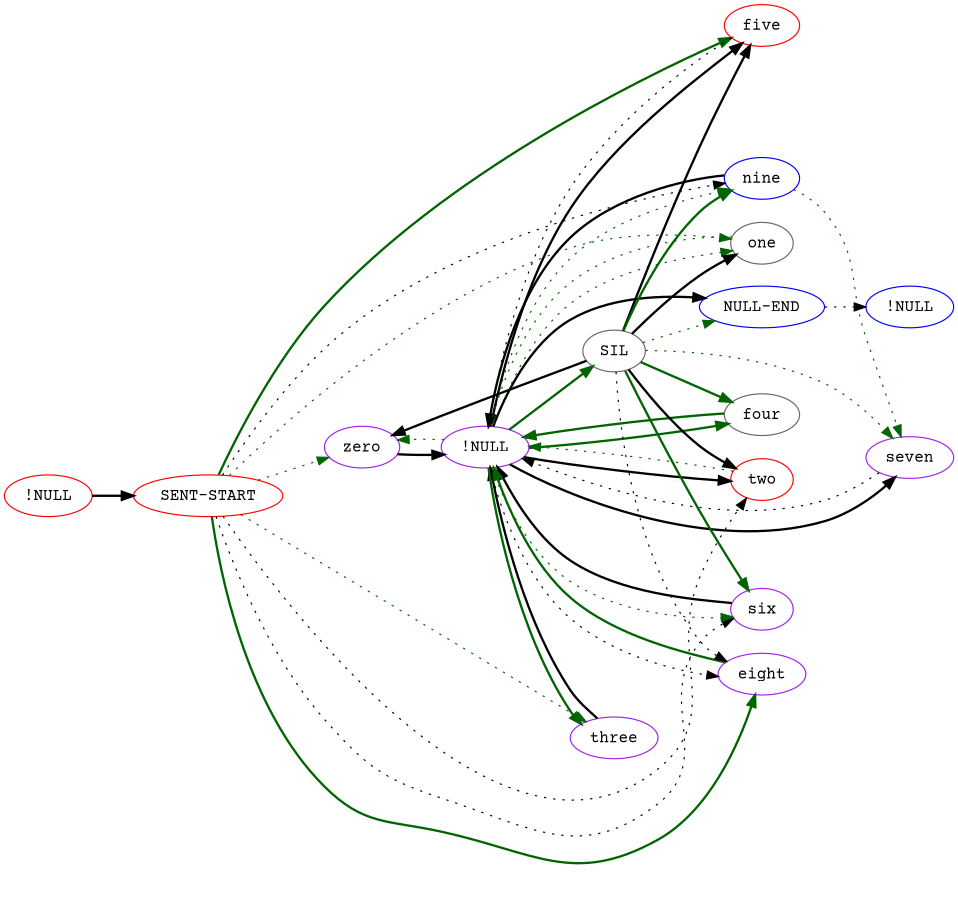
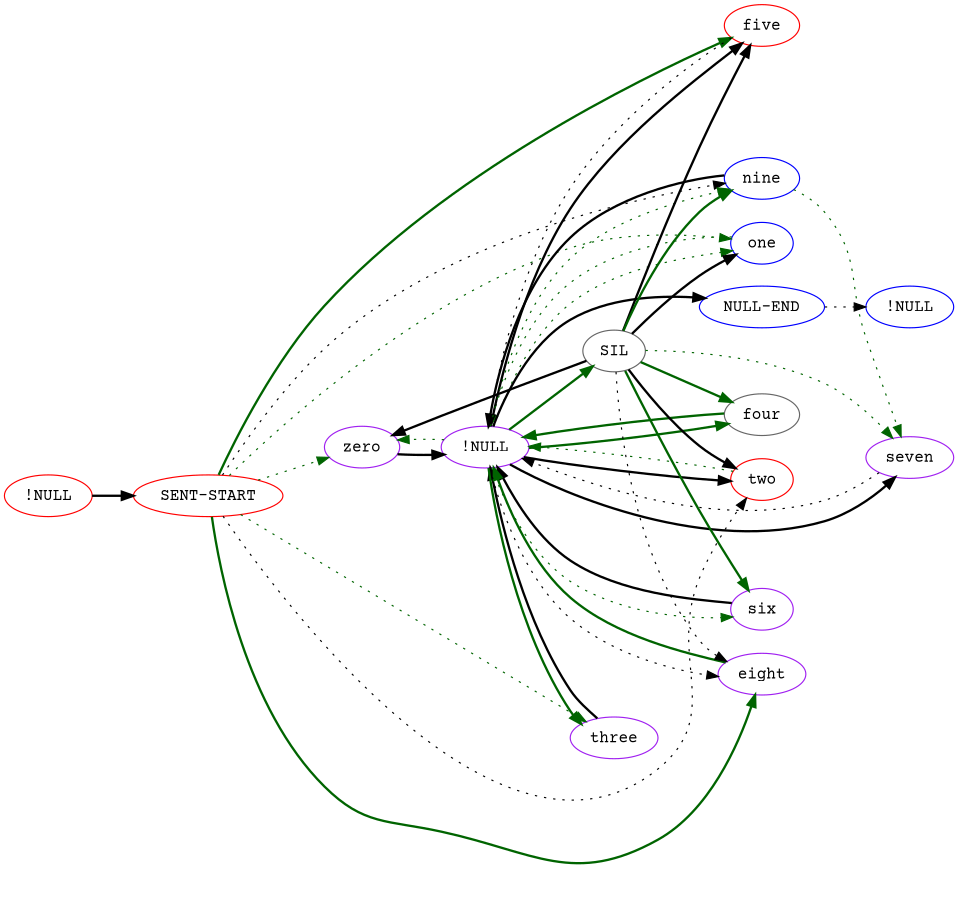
(762, 243) -> (762, 243)
(673, 333) -> none
(469, 808) -> none
